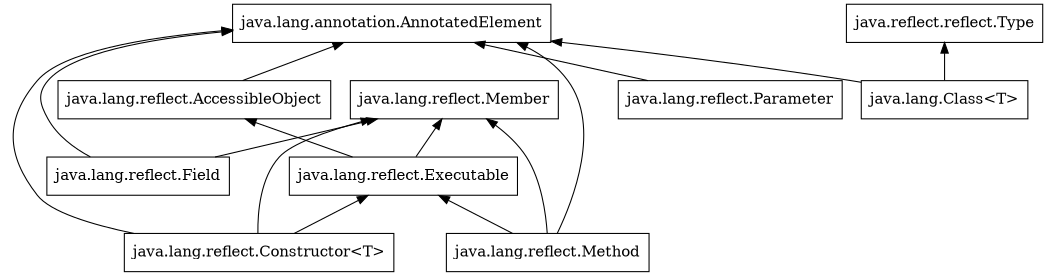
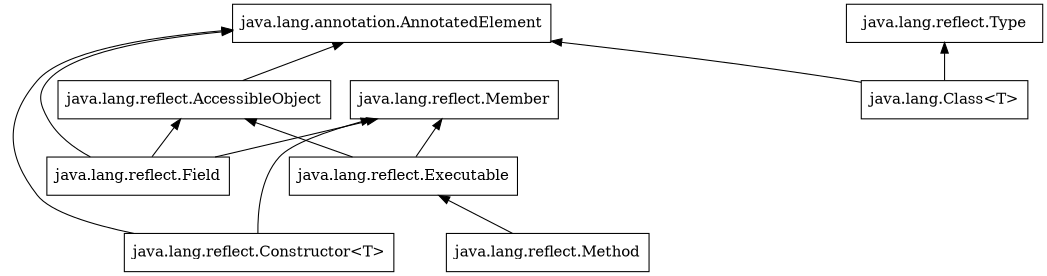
(945, 23) -> (945, 23)
(730, 100) -> none
(583, 131) -> none
none -> (163, 142)
(534, 173) -> none
(326, 217) -> none
